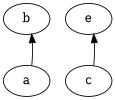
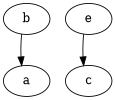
(32, 54) -> (21, 45)
(94, 54) -> (83, 45)
